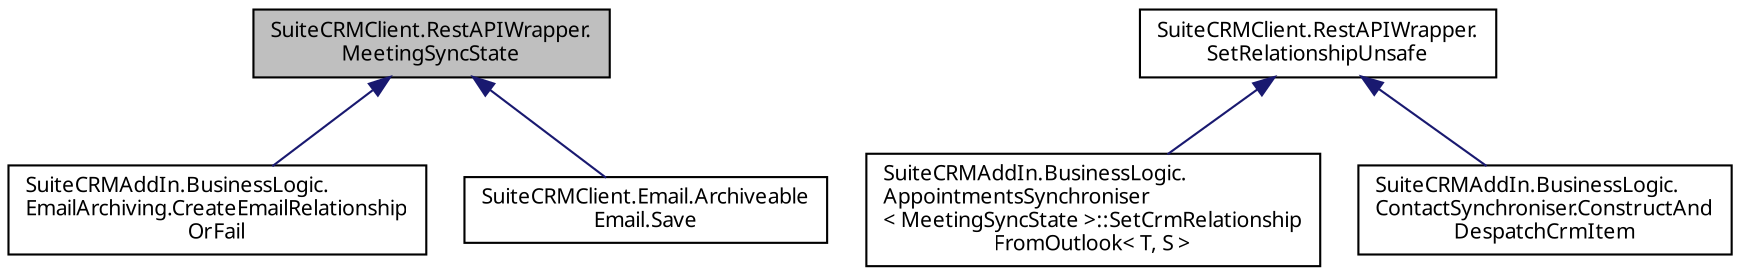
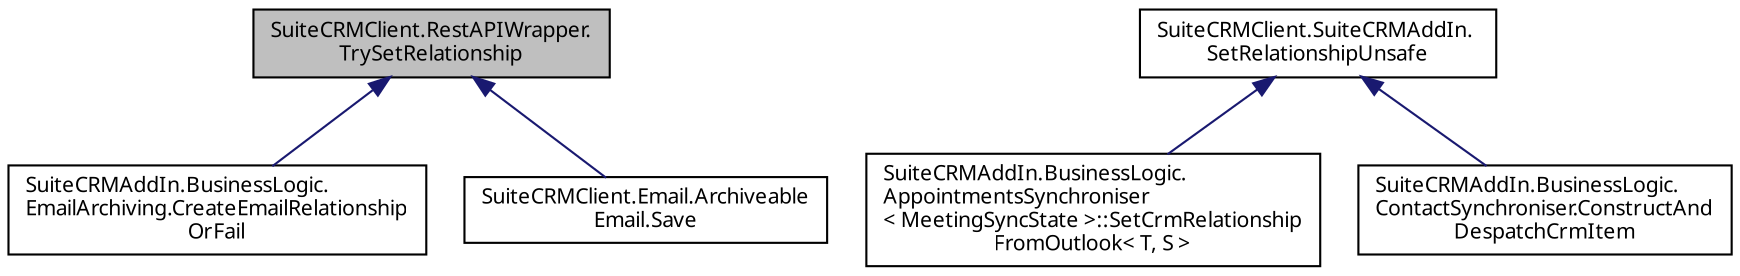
(432, 43) -> (432, 43)
(1318, 43) -> (1318, 43)
